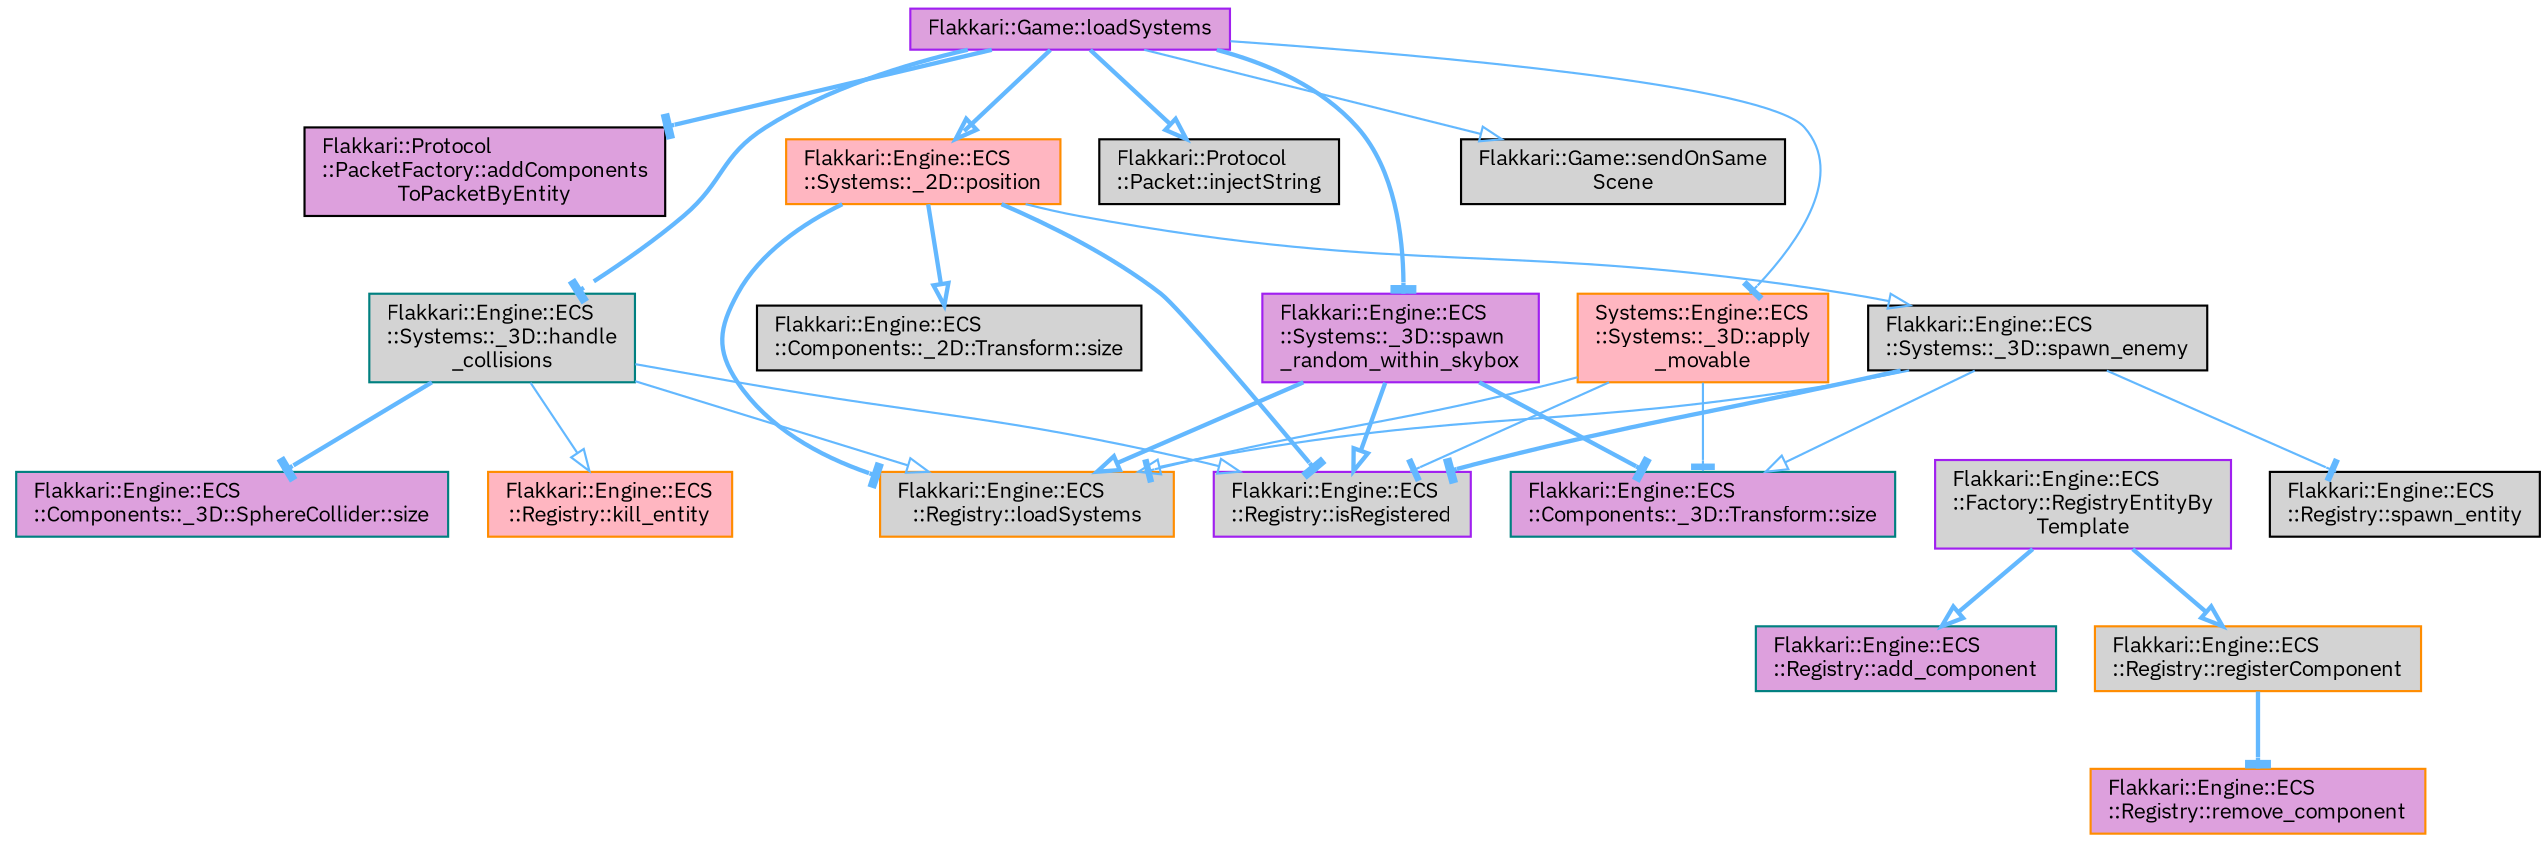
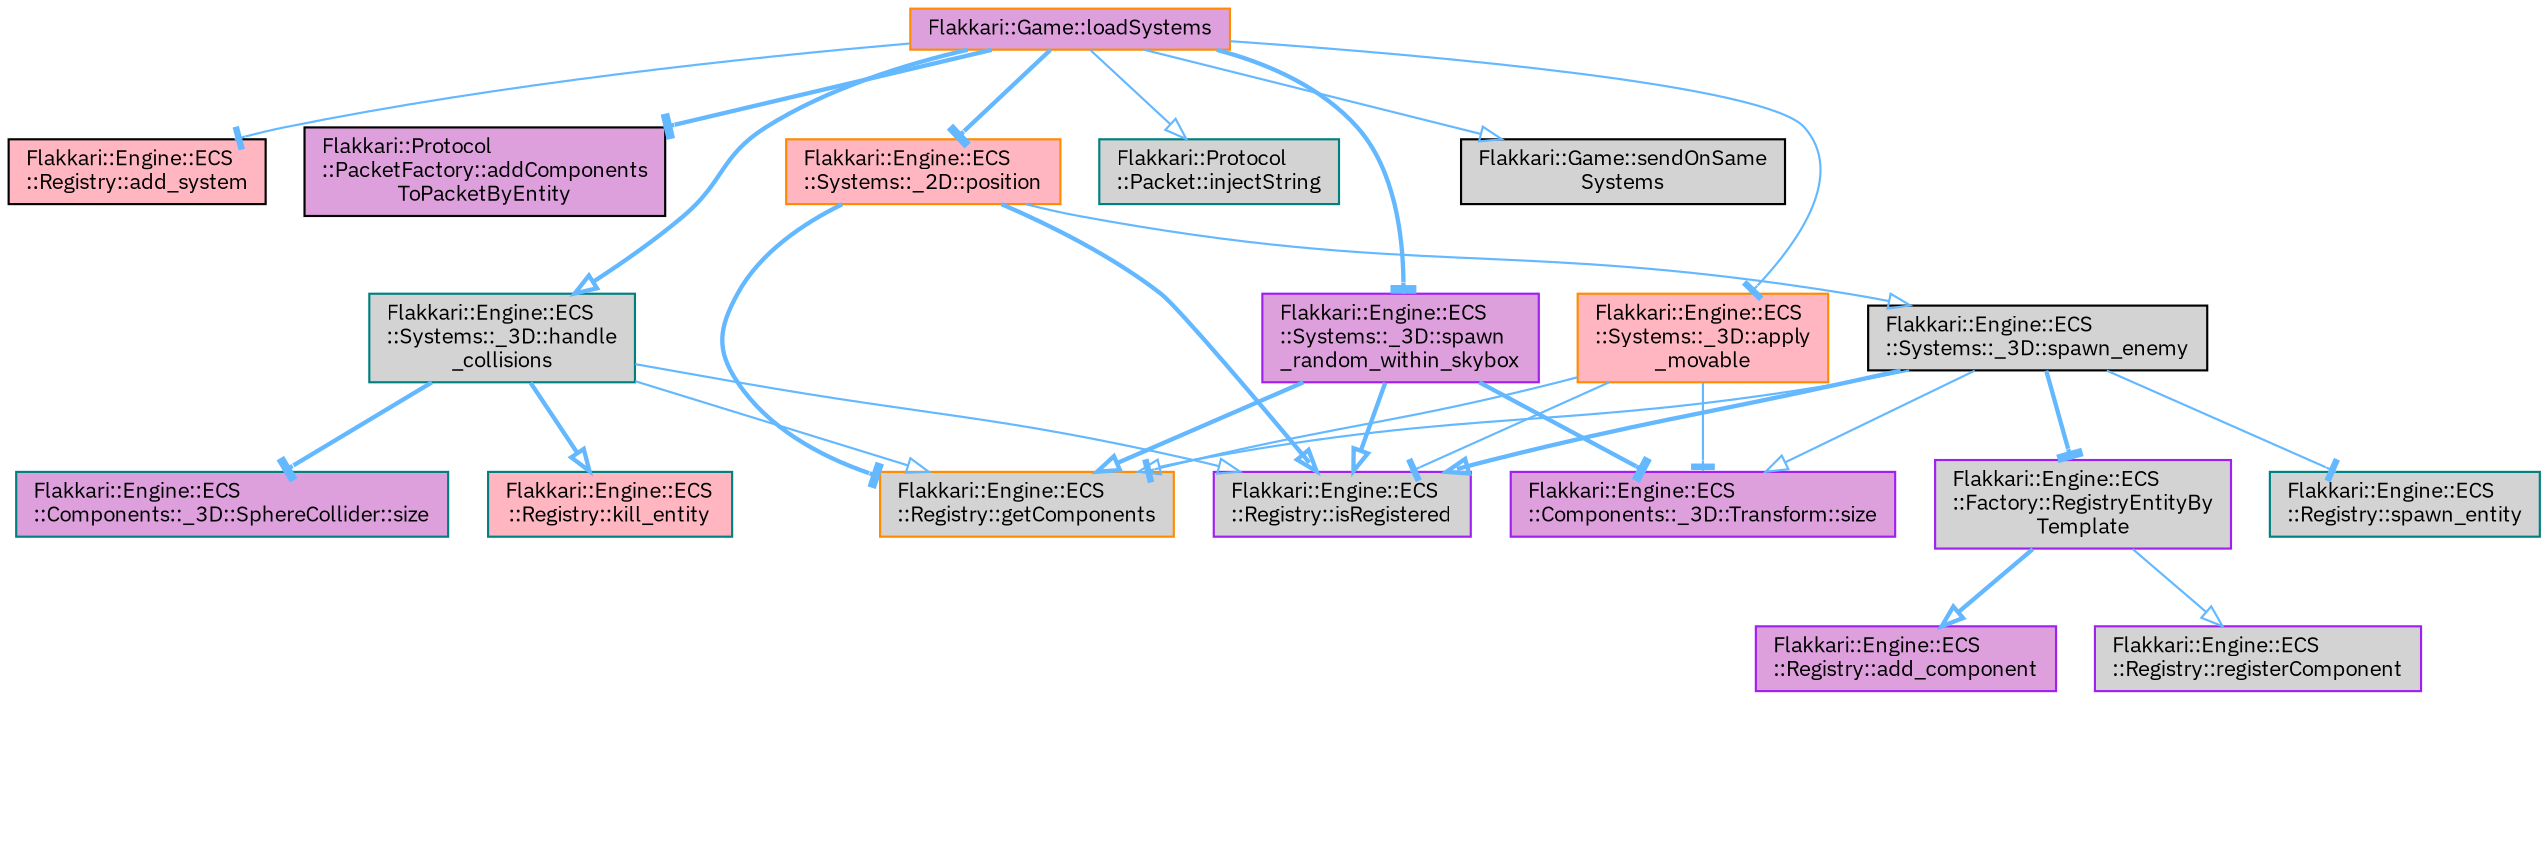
(1070, 29) -> (1070, 29)
(1130, 87) -> (1130, 87)
(1007, 91) -> (1007, 91)
(759, 132) -> (759, 132)
none -> (137, 172)
(1219, 172) -> (1219, 172)
(1623, 172) -> (1623, 172)
(1176, 308) -> (1176, 308)
(949, 338) -> none
(1703, 338) -> (1703, 338)
none -> (2057, 410)
(554, 418) -> (554, 418)
(1656, 422) -> (1656, 422)
(610, 504) -> (610, 504)
(1027, 504) -> (1027, 504)
(1703, 504) -> (1703, 504)
(2405, 504) -> (2405, 504)
(2169, 580) -> (2169, 580)
(1906, 659) -> (1906, 659)
(2258, 659) -> (2258, 659)
(2258, 801) -> none
